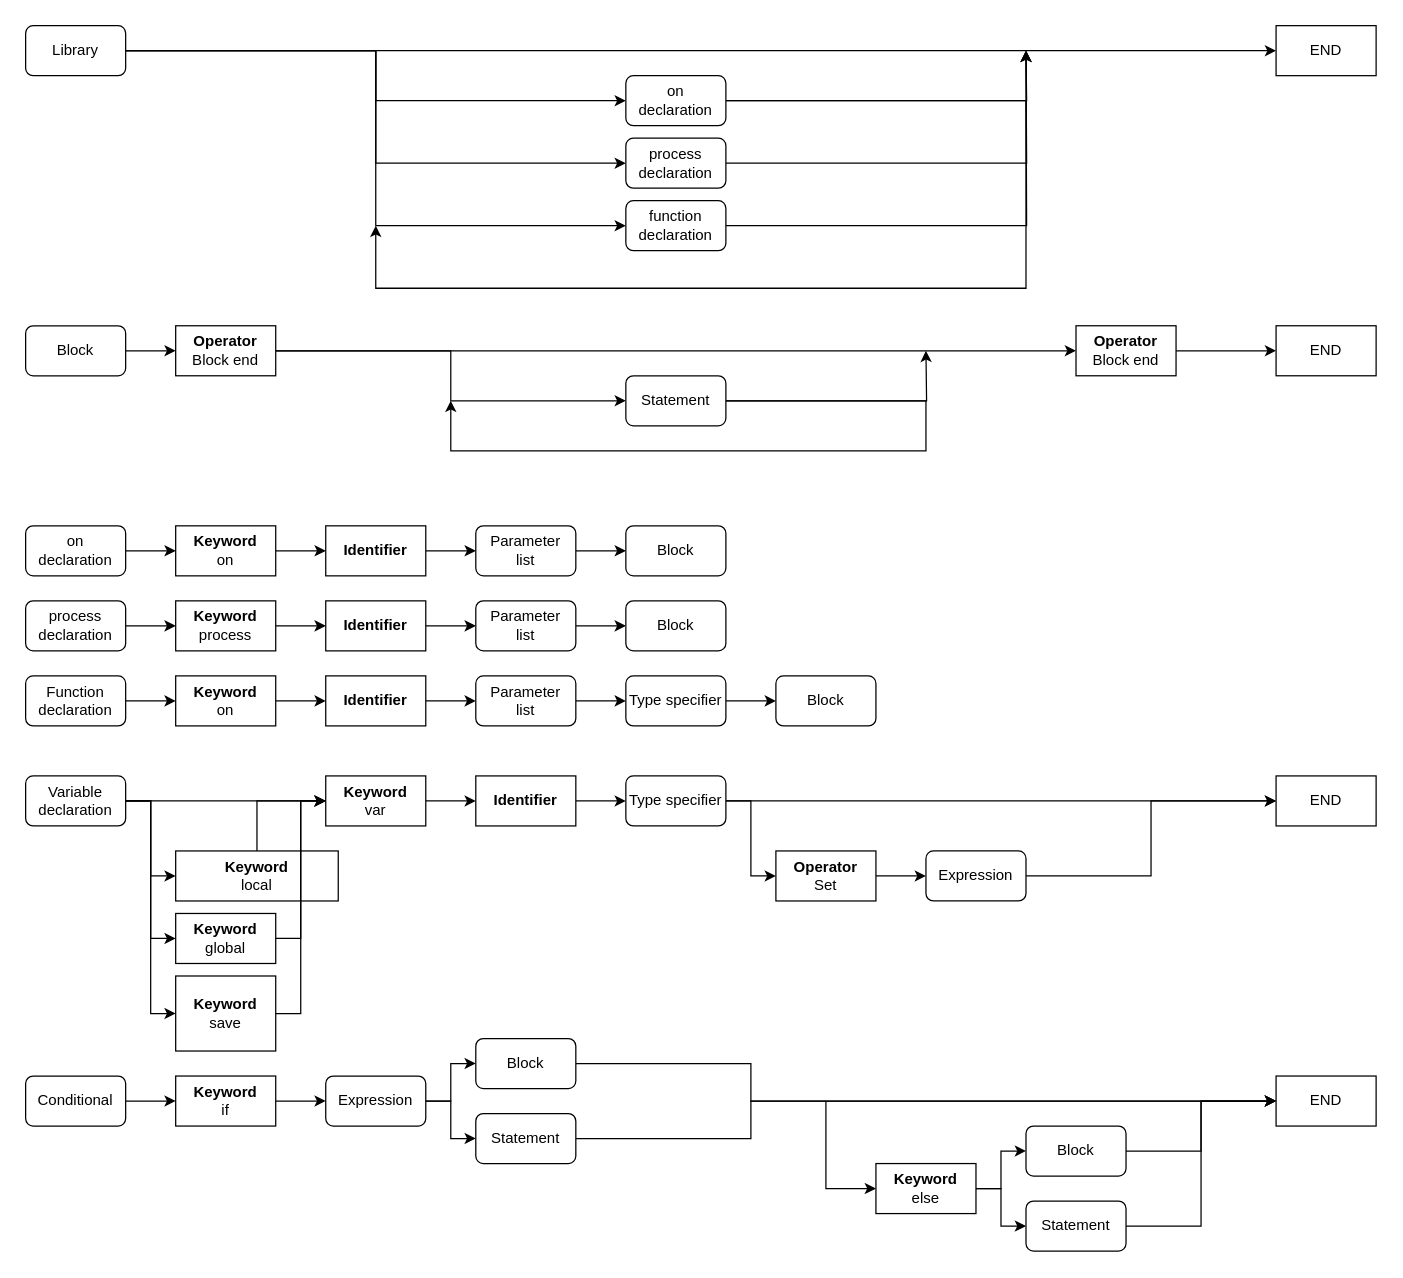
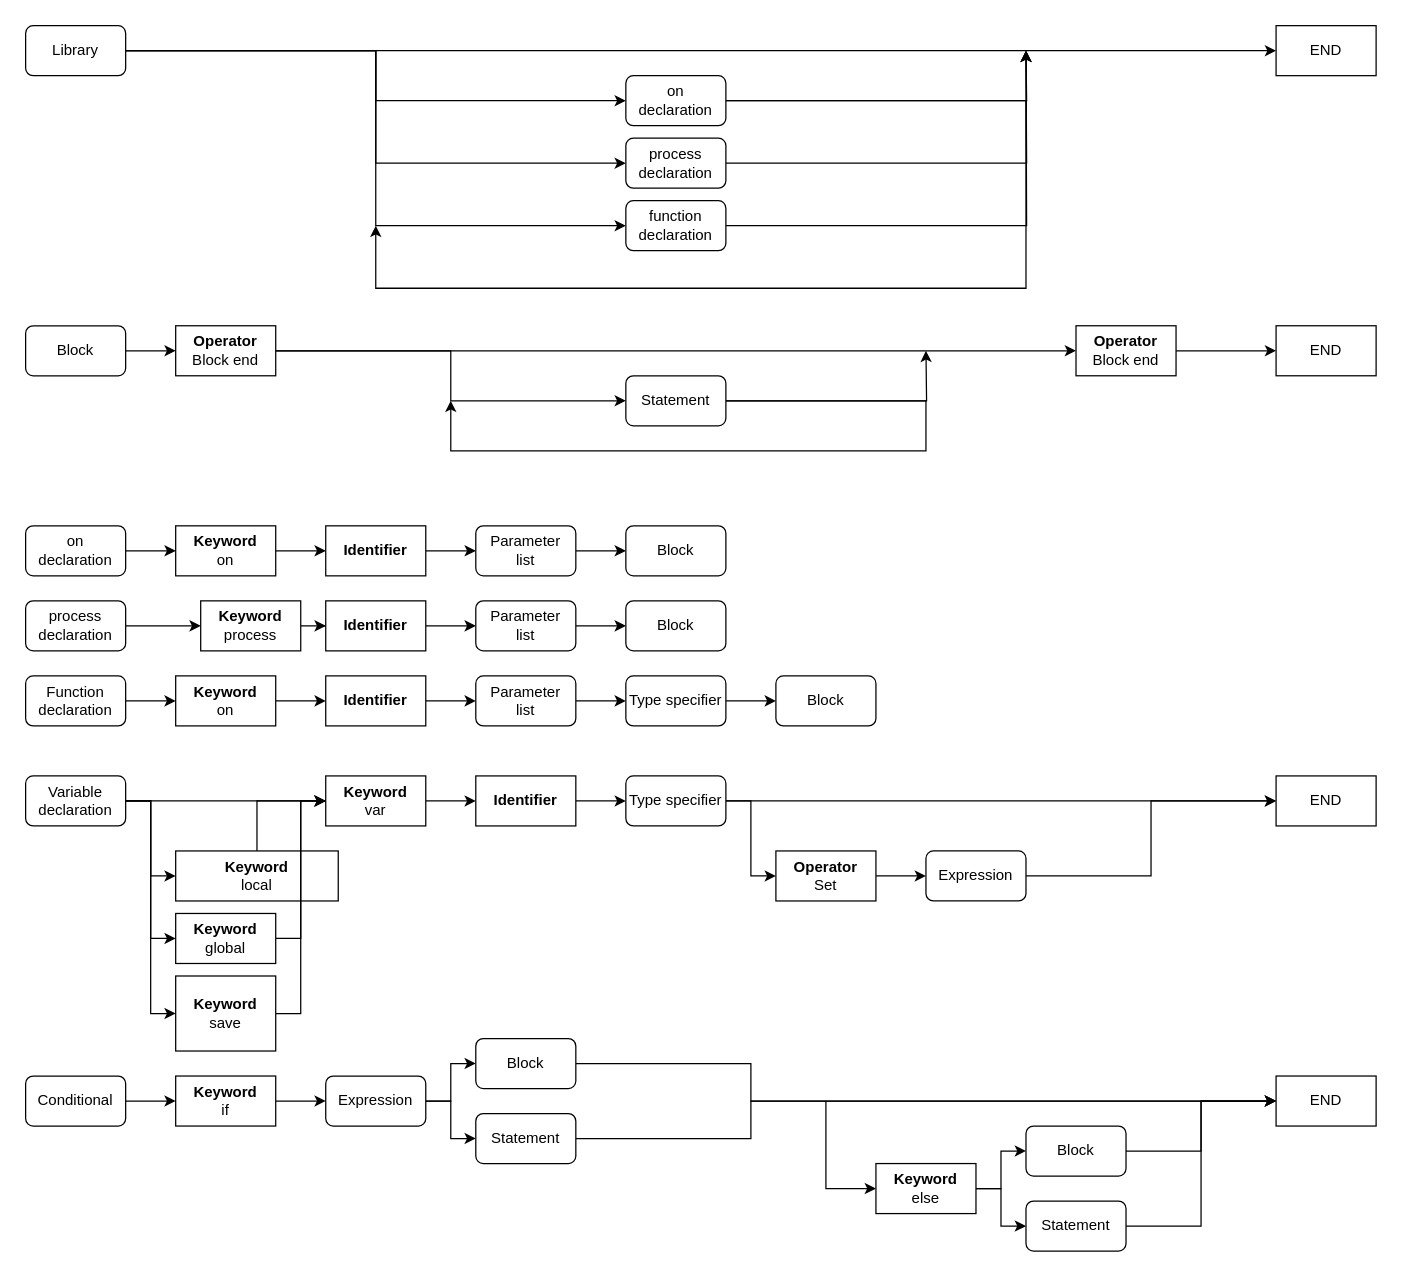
(226, 626) -> (251, 626)
